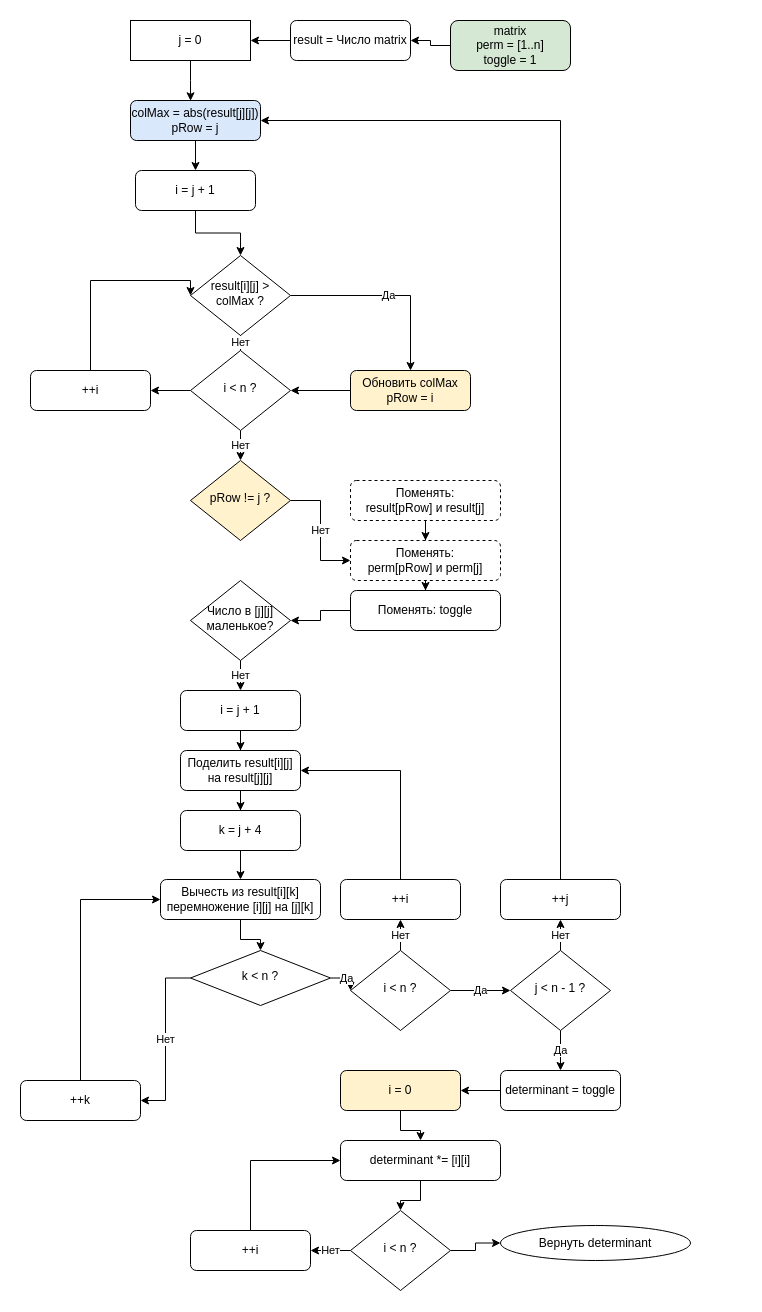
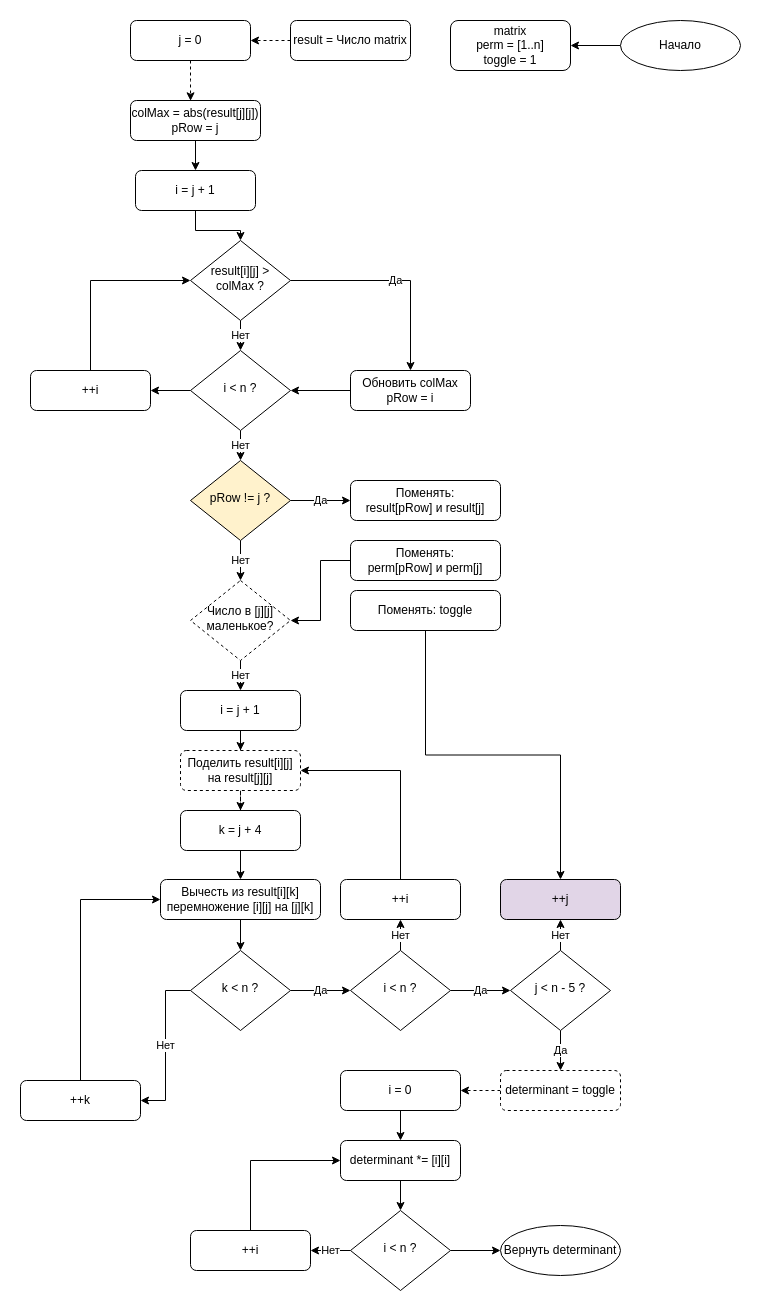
(191, 41) -> (191, 41)
(274, 41) -> (274, 41)
(432, 46) -> none
(511, 46) -> (511, 46)
none -> (599, 46)
none -> (681, 46)
(191, 76) -> (191, 76)
(196, 121) -> (196, 121)
(561, 291) -> none
(241, 296) -> (241, 281)
(411, 391) -> (411, 391)
none -> (333, 501)
(426, 501) -> (426, 501)
(321, 530) -> (241, 557)
(426, 535) -> none
(426, 561) -> (426, 561)
(426, 585) -> (321, 585)
(337, 611) -> (430, 755)
(241, 621) -> (241, 621)
(241, 771) -> (241, 771)
(241, 792) -> (241, 792)
(561, 900) -> (561, 900)
(261, 978) -> (241, 991)
(561, 989) -> (561, 989)
(401, 1091) -> (401, 1091)
(484, 1091) -> (484, 1091)
(561, 1091) -> (561, 1091)
(421, 1161) -> (401, 1161)
(596, 1243) -> (561, 1251)
